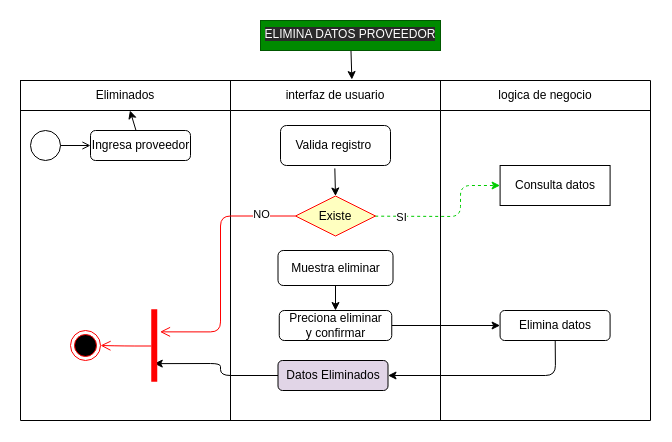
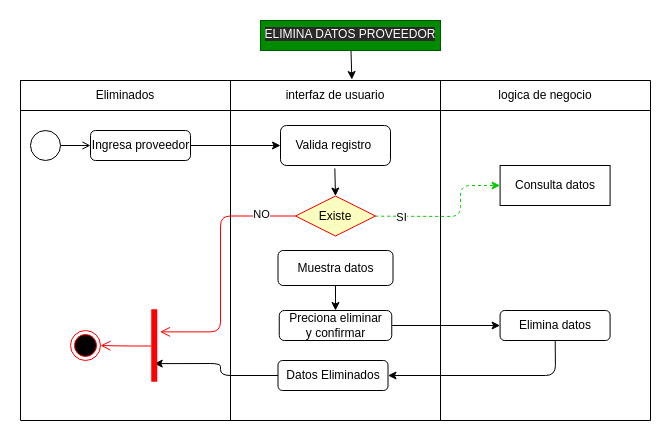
(134, 124) -> (232, 146)
(336, 269) -> (336, 269)
(333, 376) -> (333, 376)
